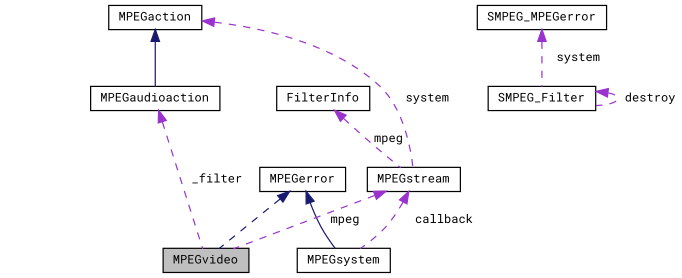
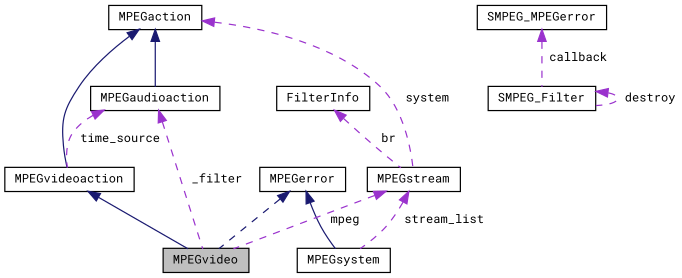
(575, 58) -> (575, 58)
(385, 139) -> (385, 139)
none -> (69, 179)
(441, 220) -> (441, 220)
